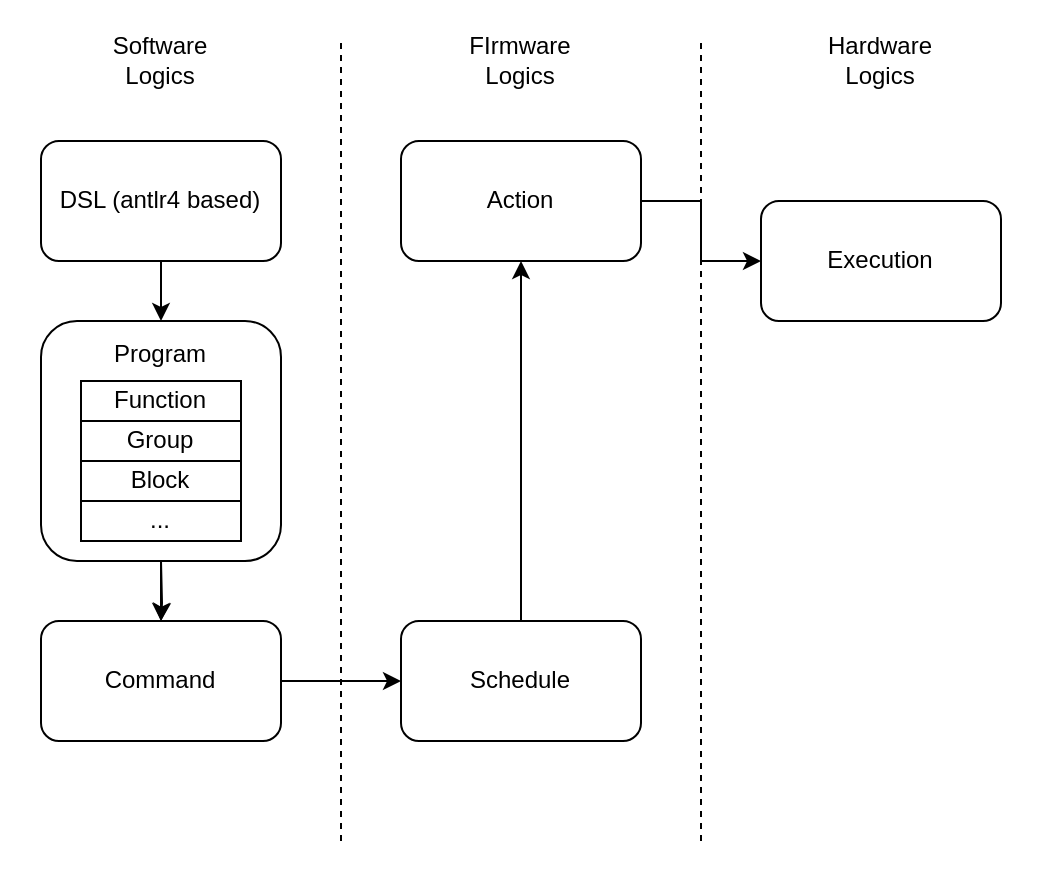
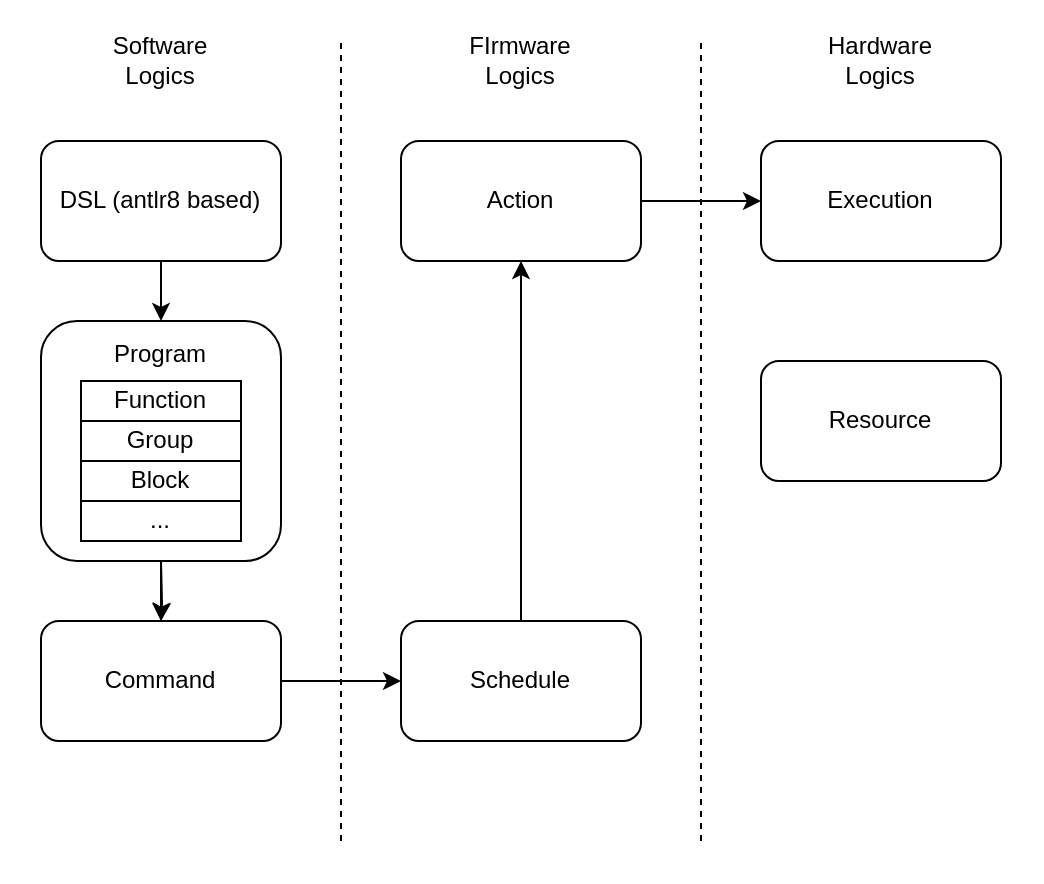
(161, 201) -> (161, 201)
(881, 261) -> (881, 201)
none -> (881, 421)
